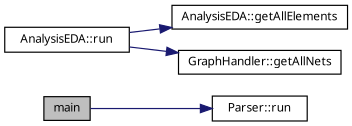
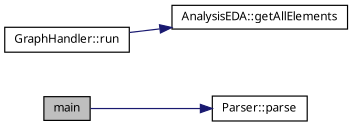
(67, 40) -> (67, 40)
(260, 62) -> none
(260, 109) -> (260, 109)
